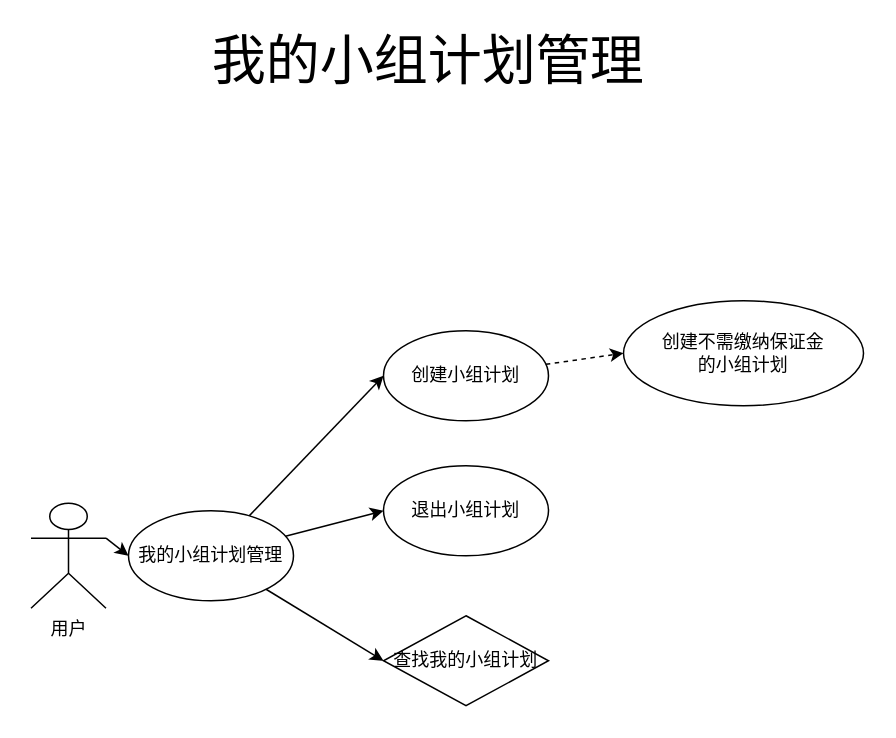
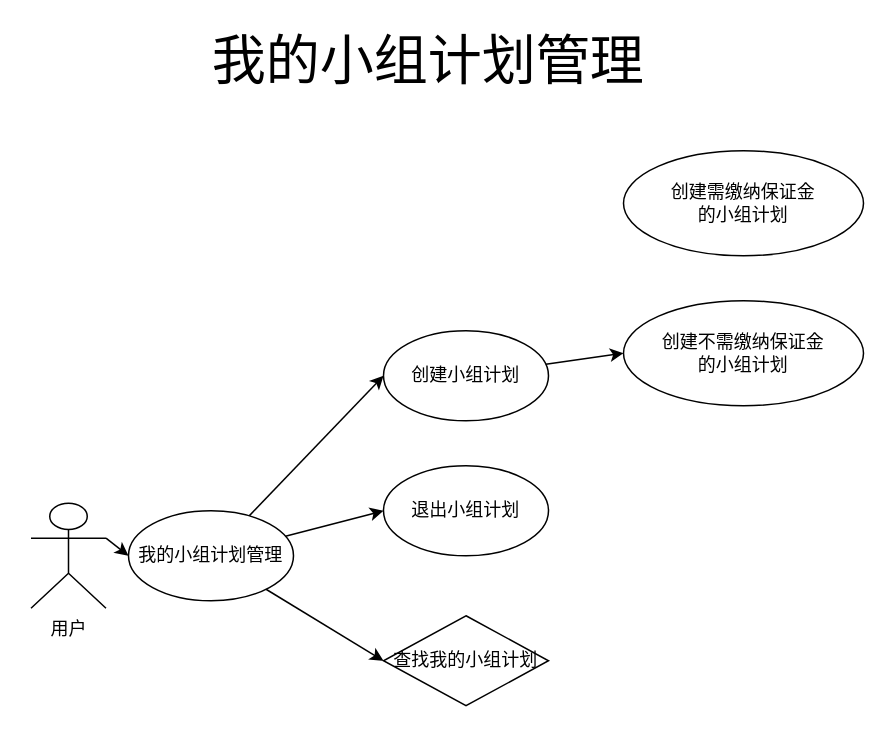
none -> (743, 203)
(578, 360) -> (578, 360)
